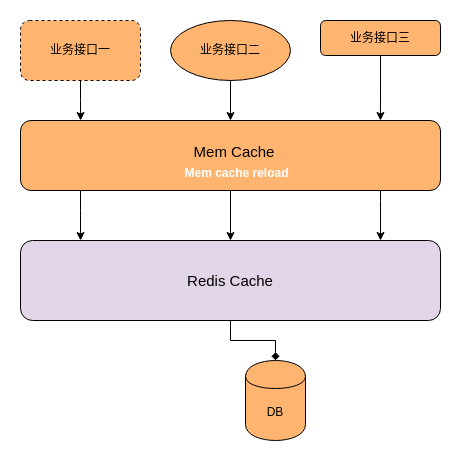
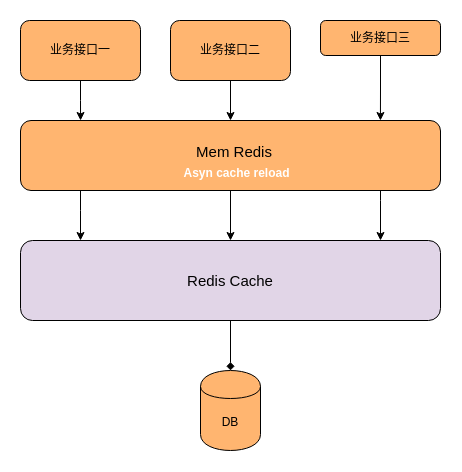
(81, 51) -> (81, 51)
(231, 51) -> (231, 51)
(235, 152) -> (235, 152)
(237, 174) -> (237, 174)
(276, 401) -> (231, 411)
